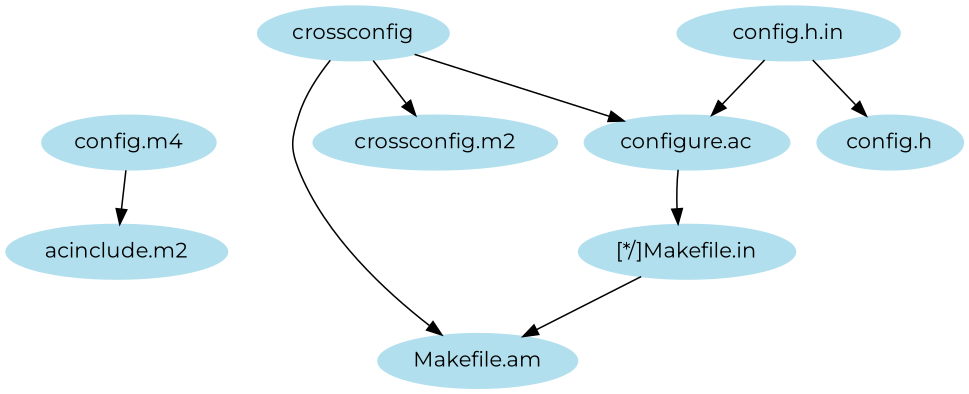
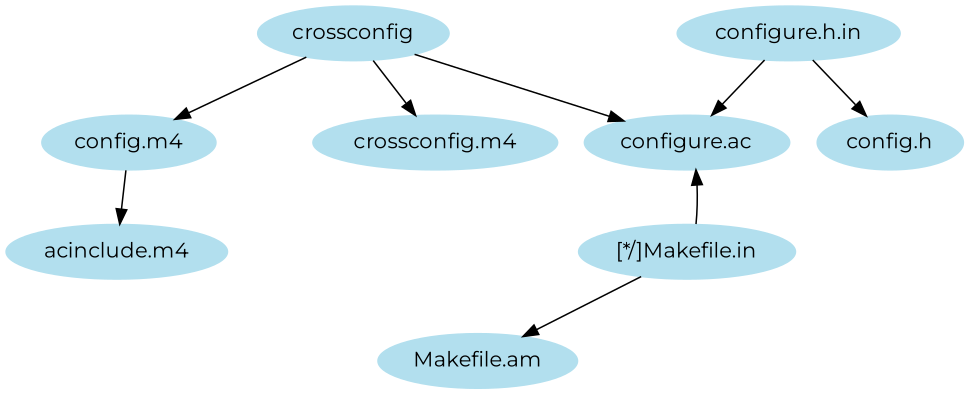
(789, 33) -> (789, 33)
(435, 143) -> (435, 143)
(677, 189) -> (697, 205)
(318, 208) -> (248, 85)
(117, 252) -> (117, 252)
